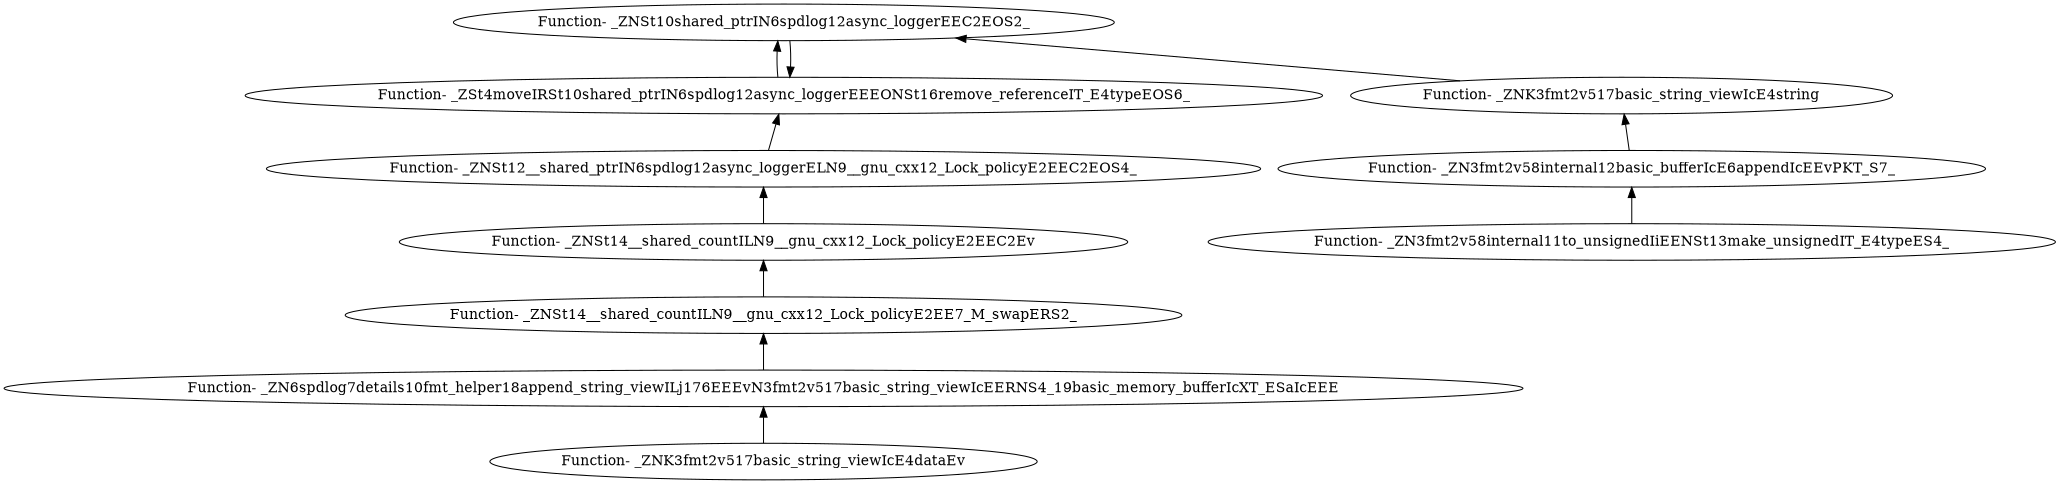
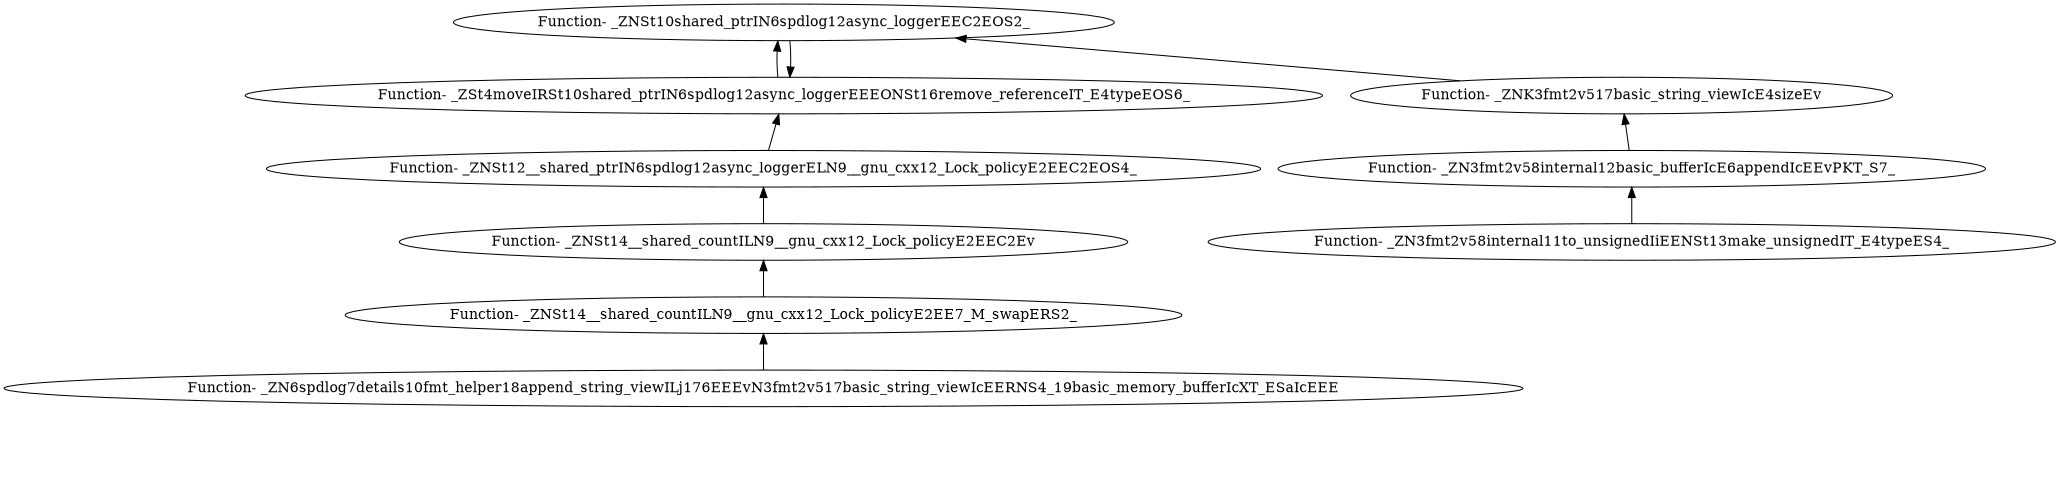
(1622, 96) -> (1622, 96)
(764, 462) -> none
